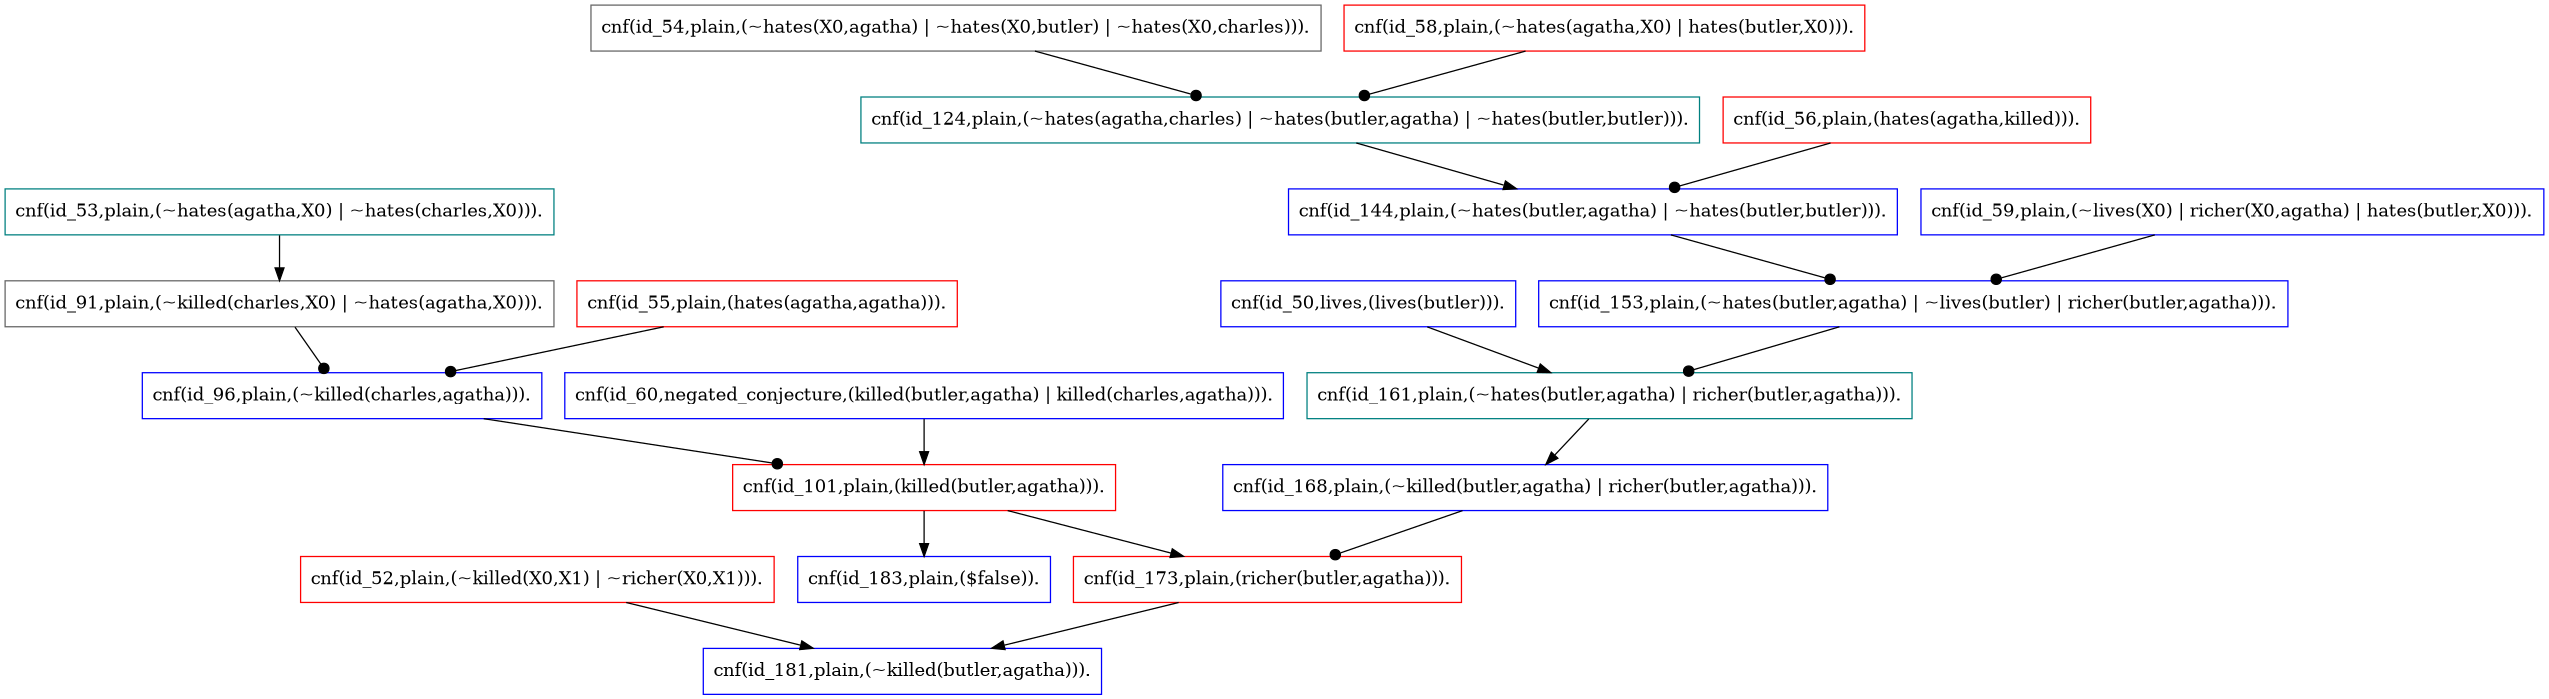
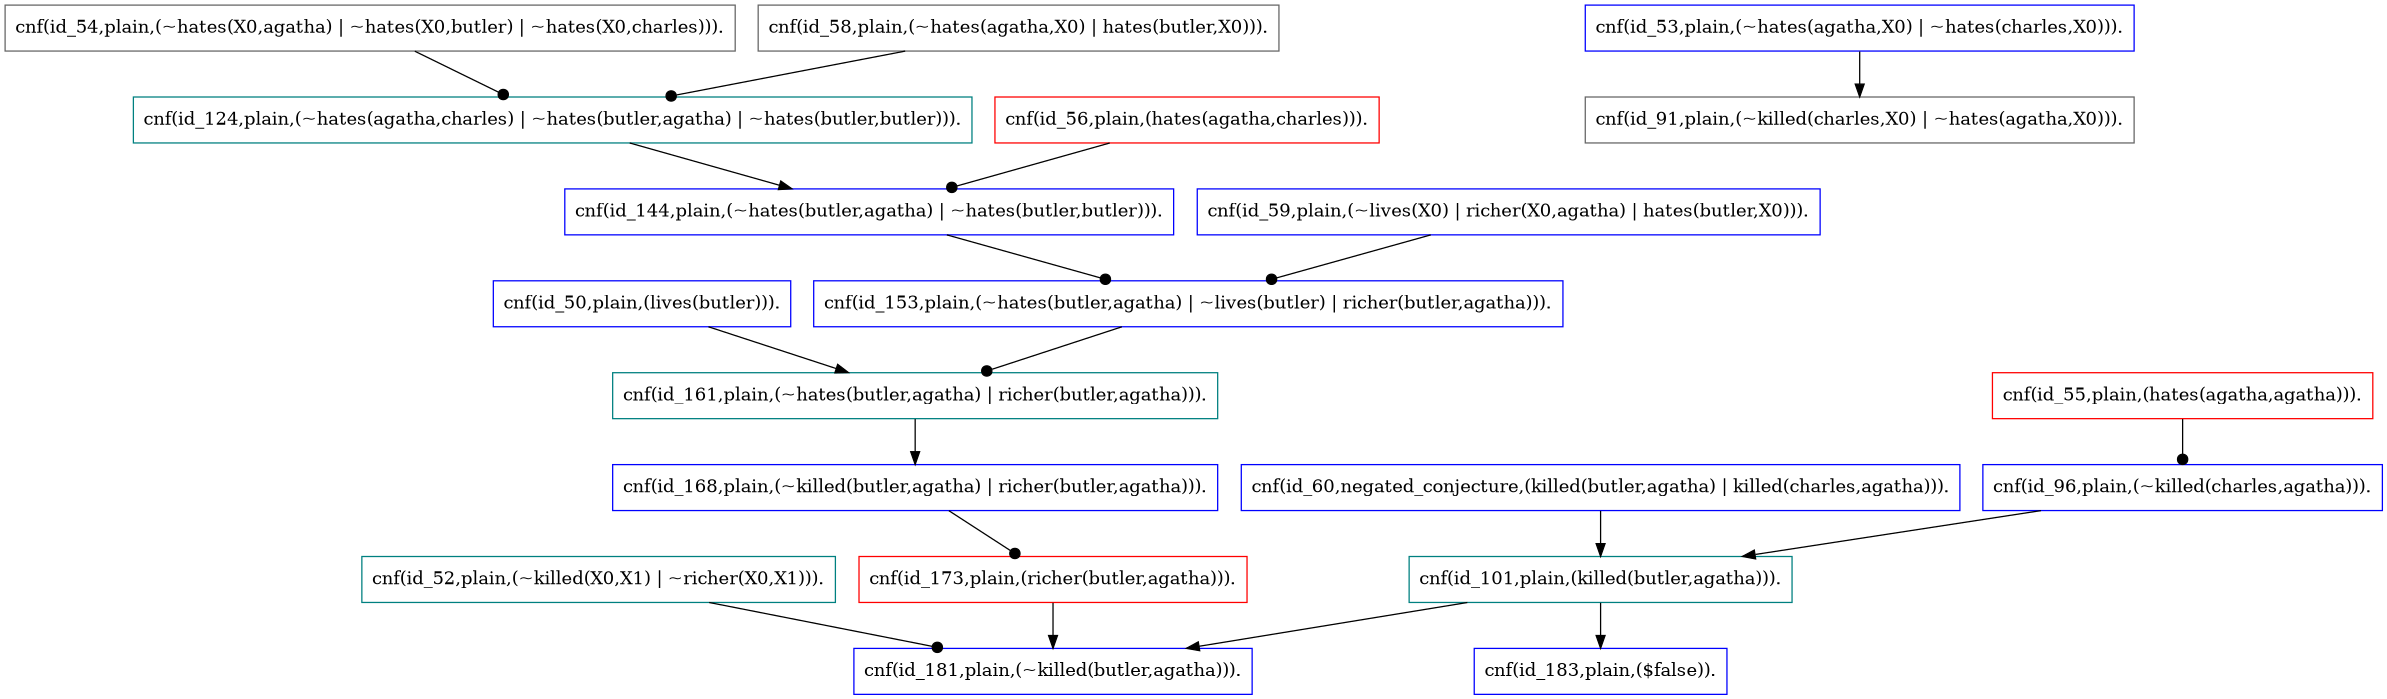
(1604, 28) -> (1019, 28)
(1907, 120) -> (1187, 120)
(280, 212) -> (1860, 28)
(1368, 304) -> (642, 304)
(308, 346) -> none
(628, 441) -> (1898, 533)
(924, 488) -> (1601, 579)
(1089, 532) -> (1333, 624)
(537, 579) -> (599, 579)
(713, 624) -> (821, 624)
